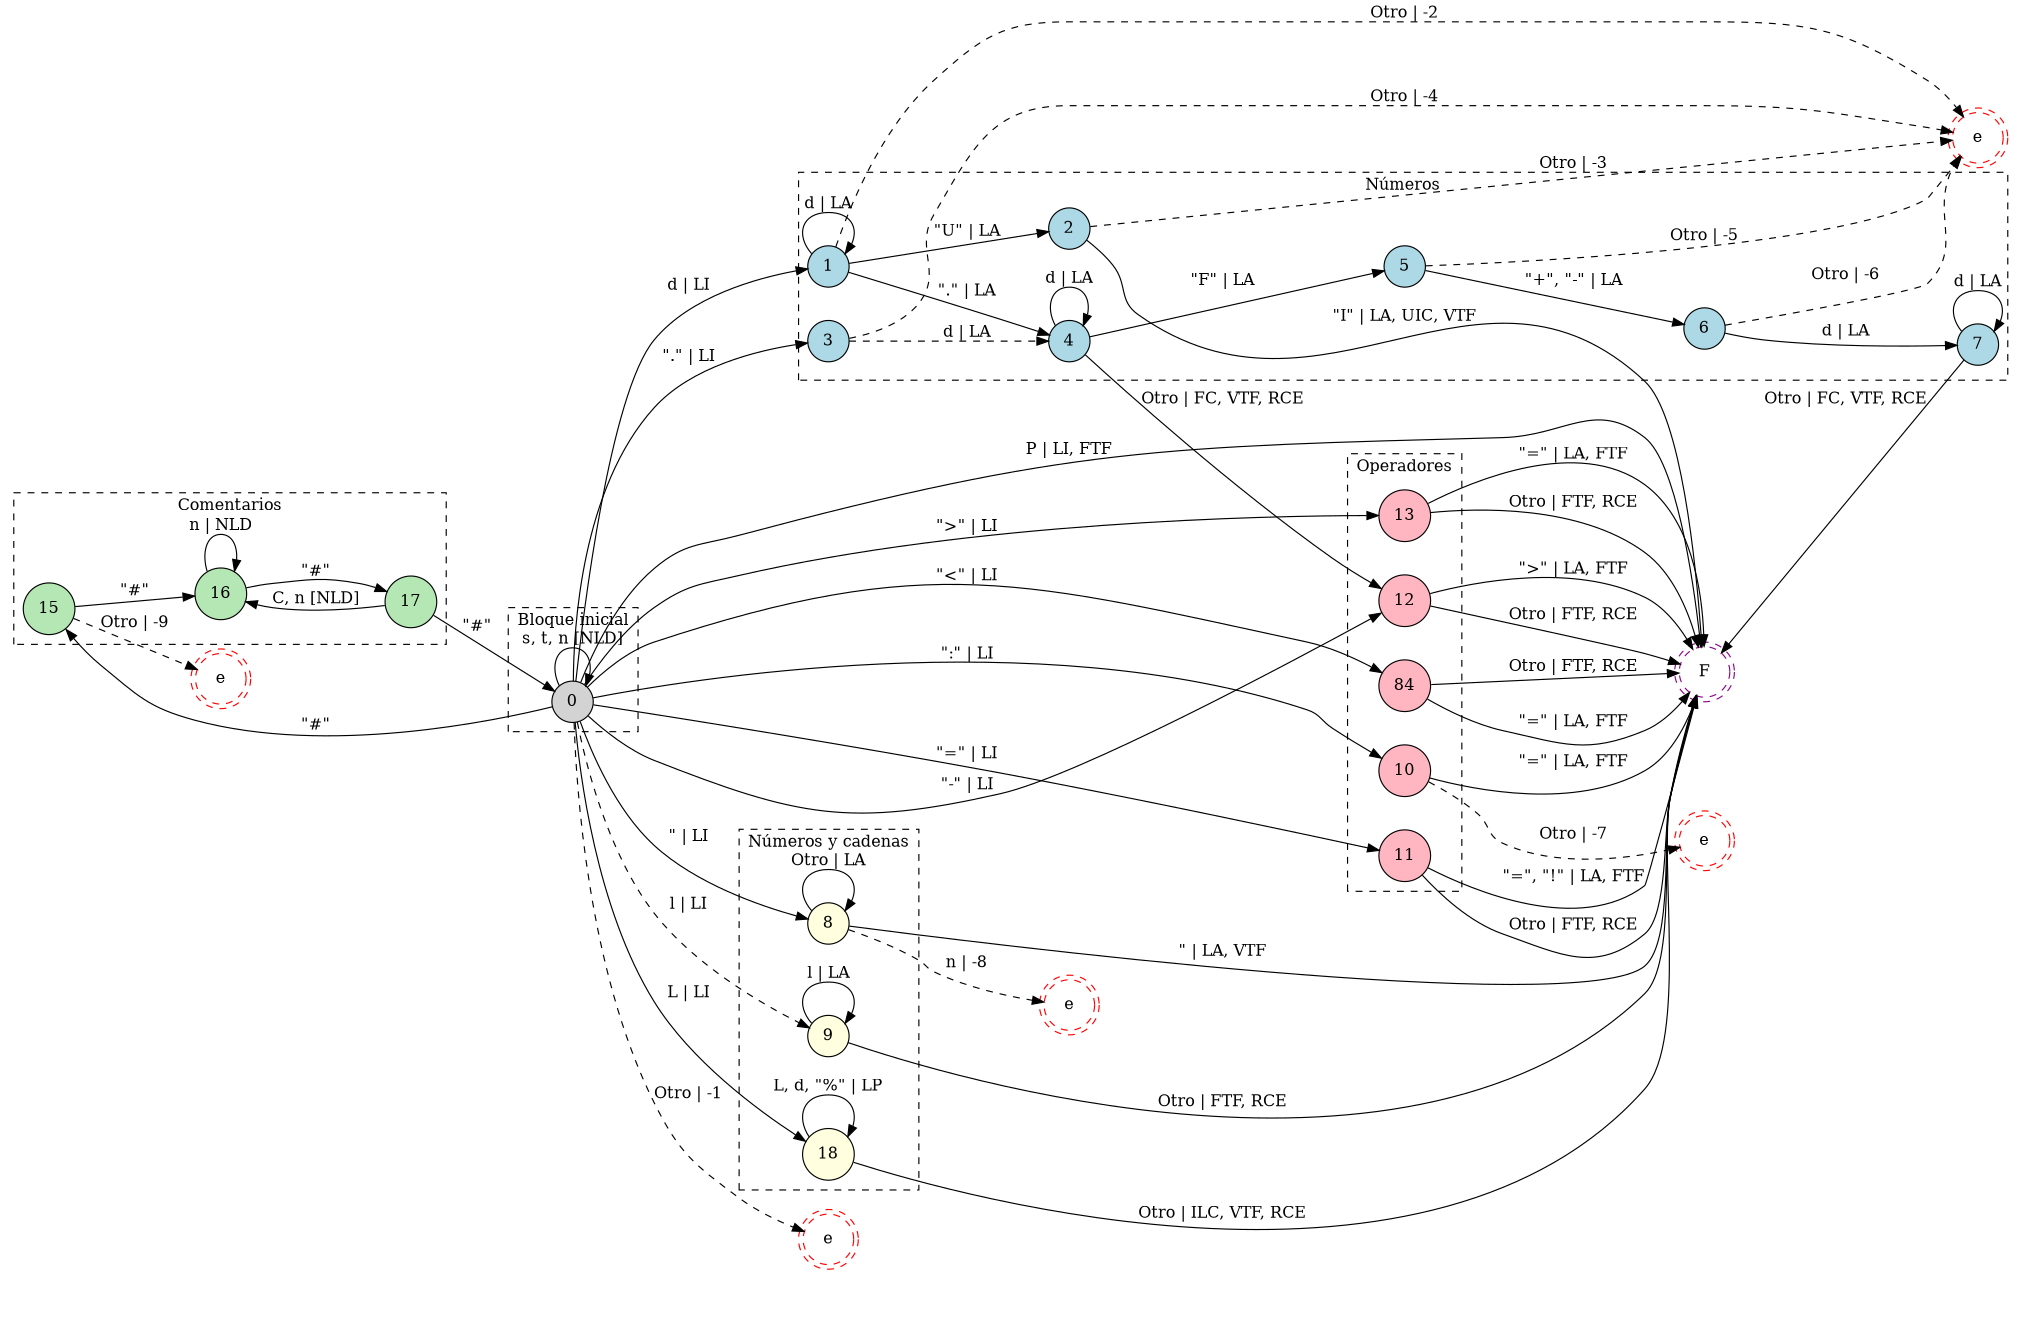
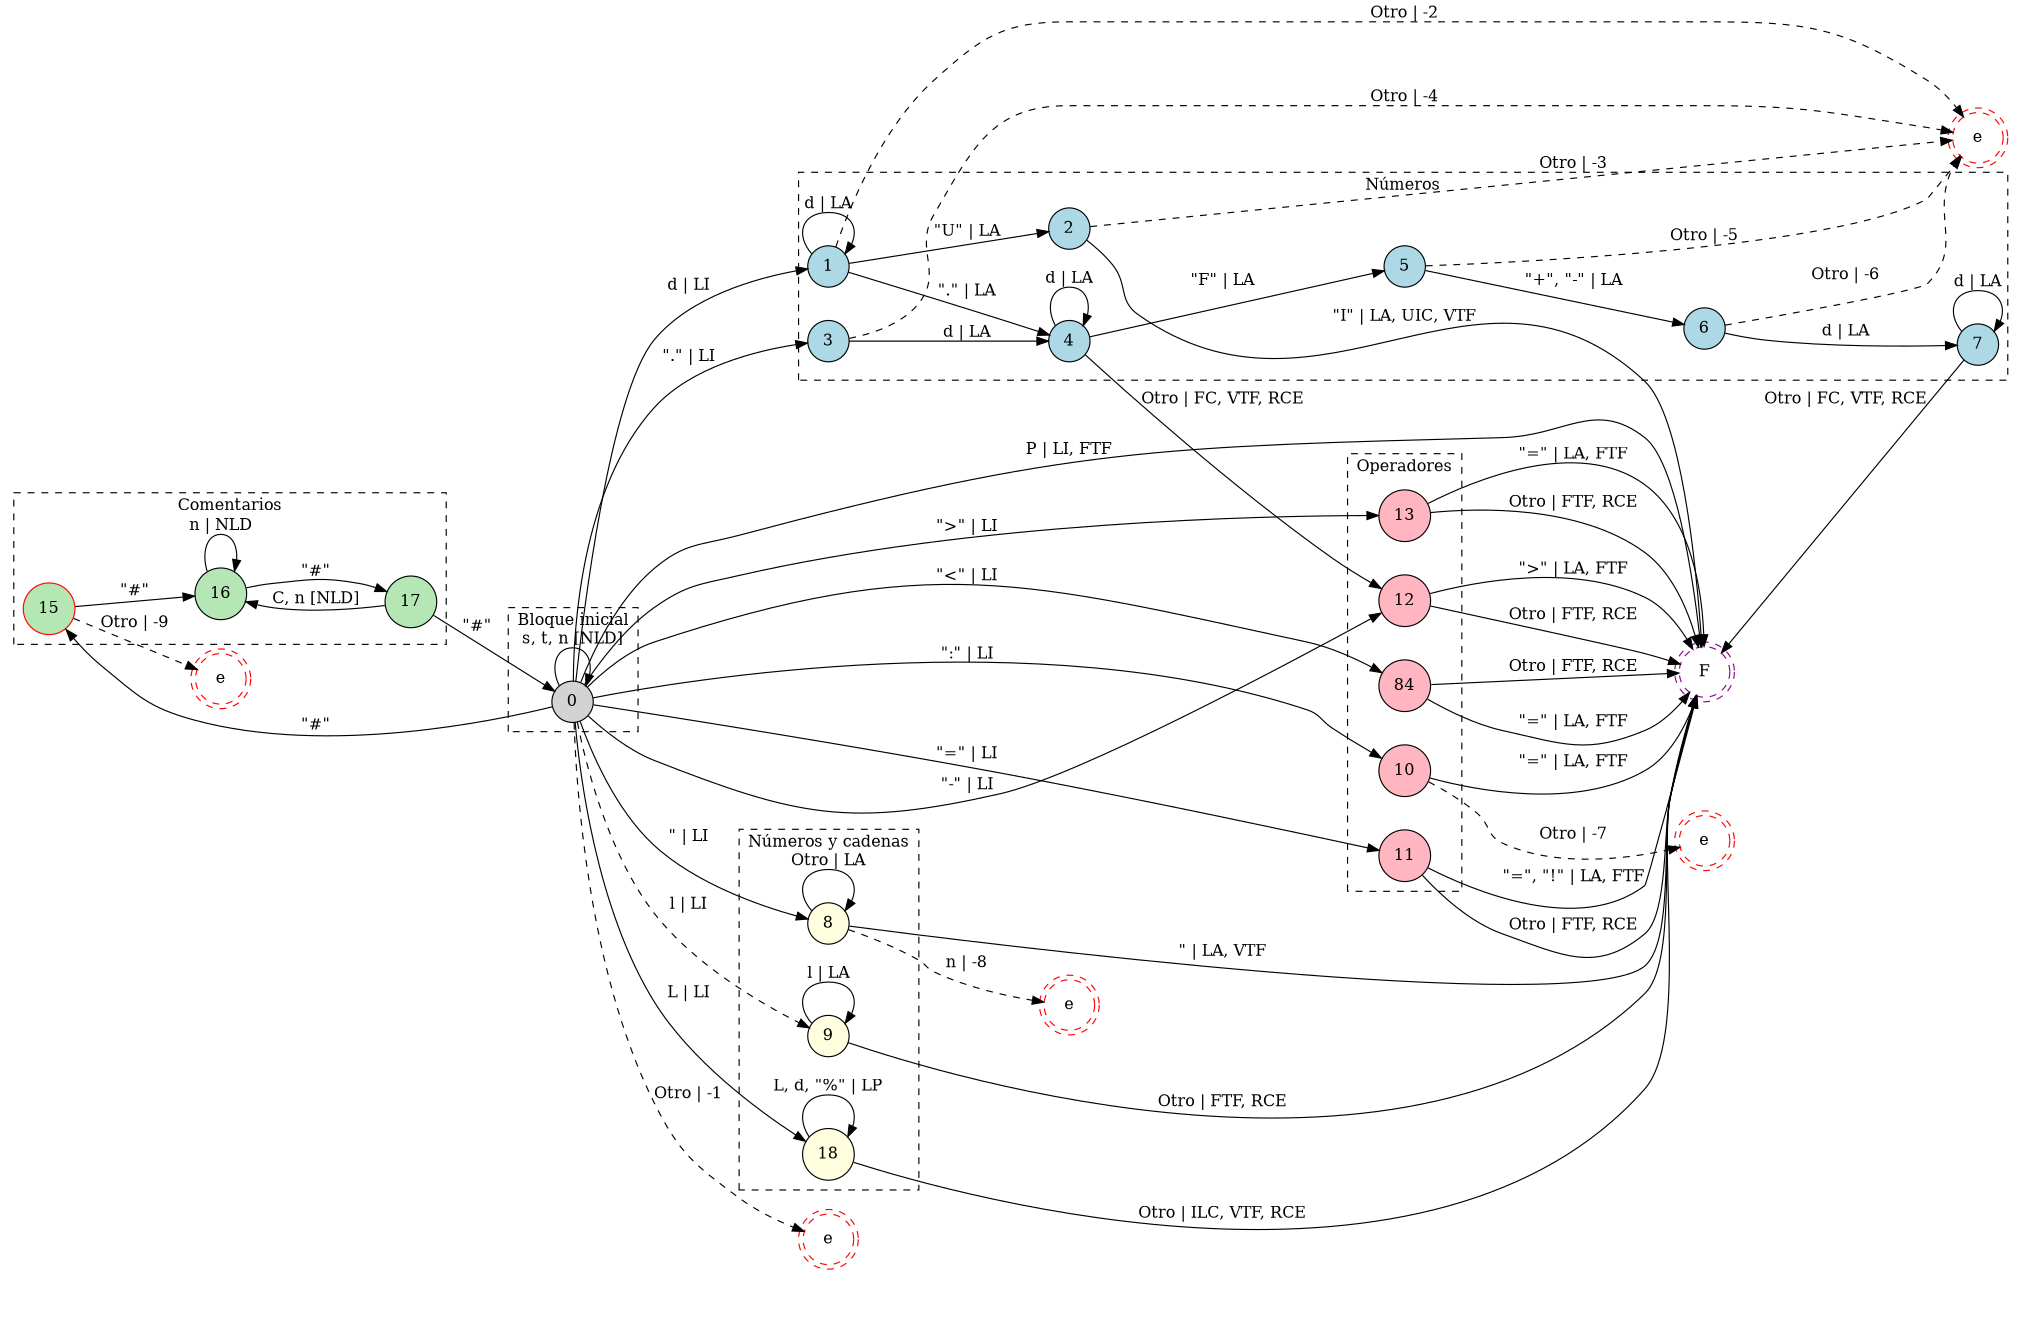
(943, 341) -> (943, 341)
(49, 609) -> (49, 609)
